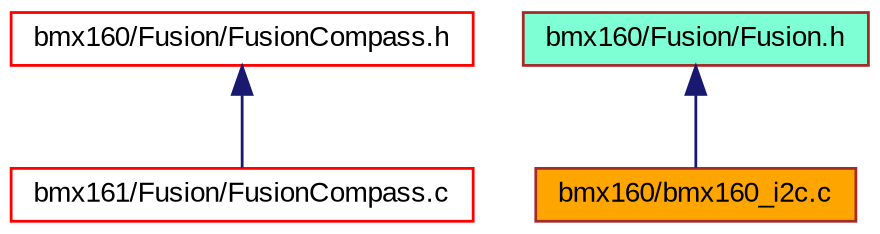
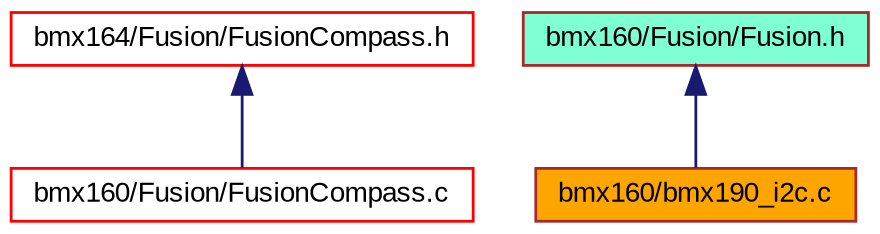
(242, 39) -> (242, 39)
(242, 195) -> (242, 195)
(696, 195) -> (696, 195)
